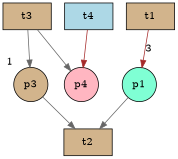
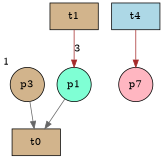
(27, 16) -> none
(81, 85) -> (136, 85)
(88, 142) -> (36, 142)
